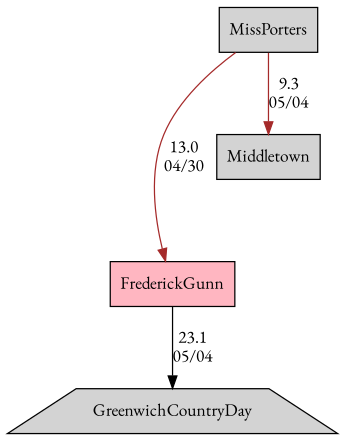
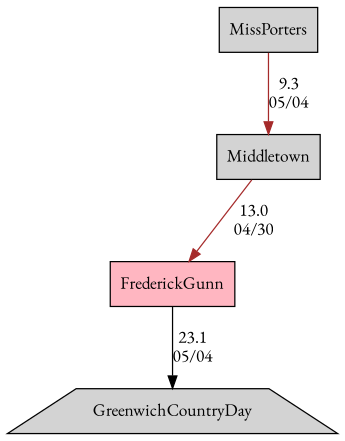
(163, 137) -> (224, 215)
